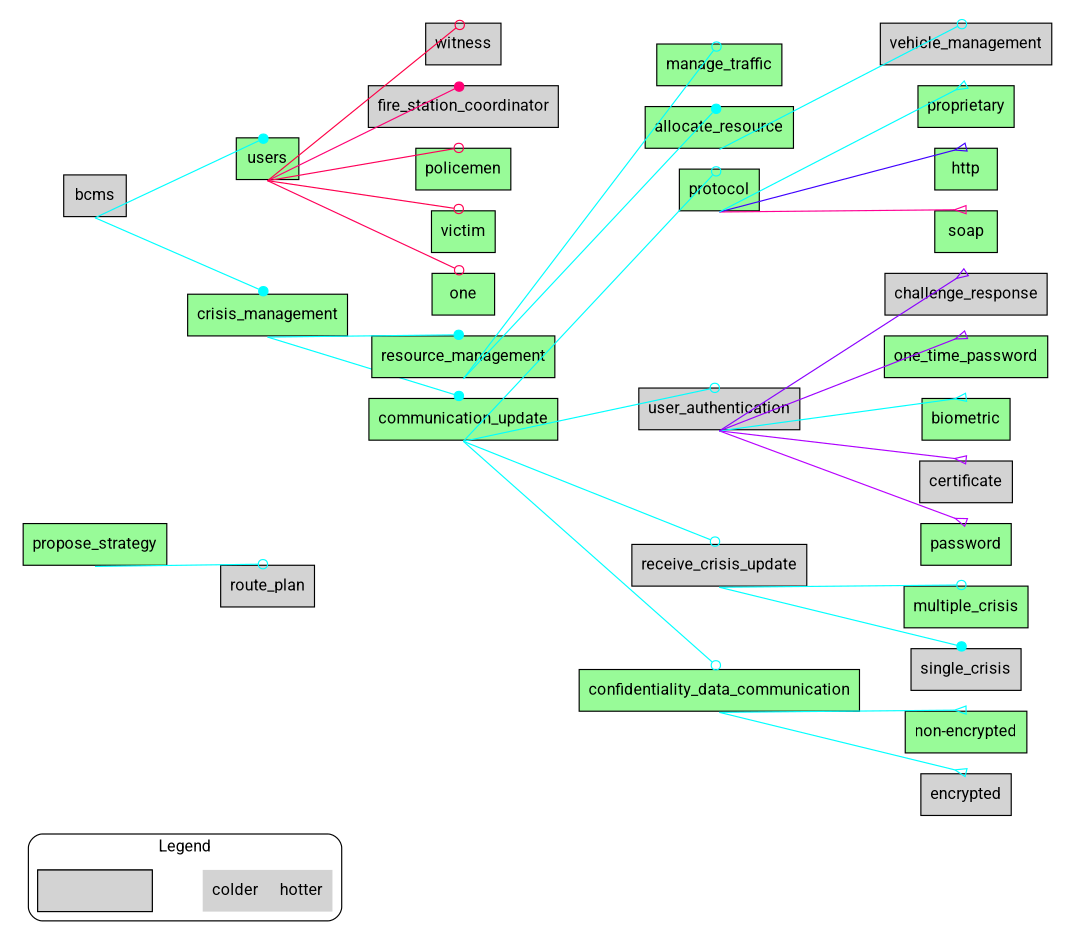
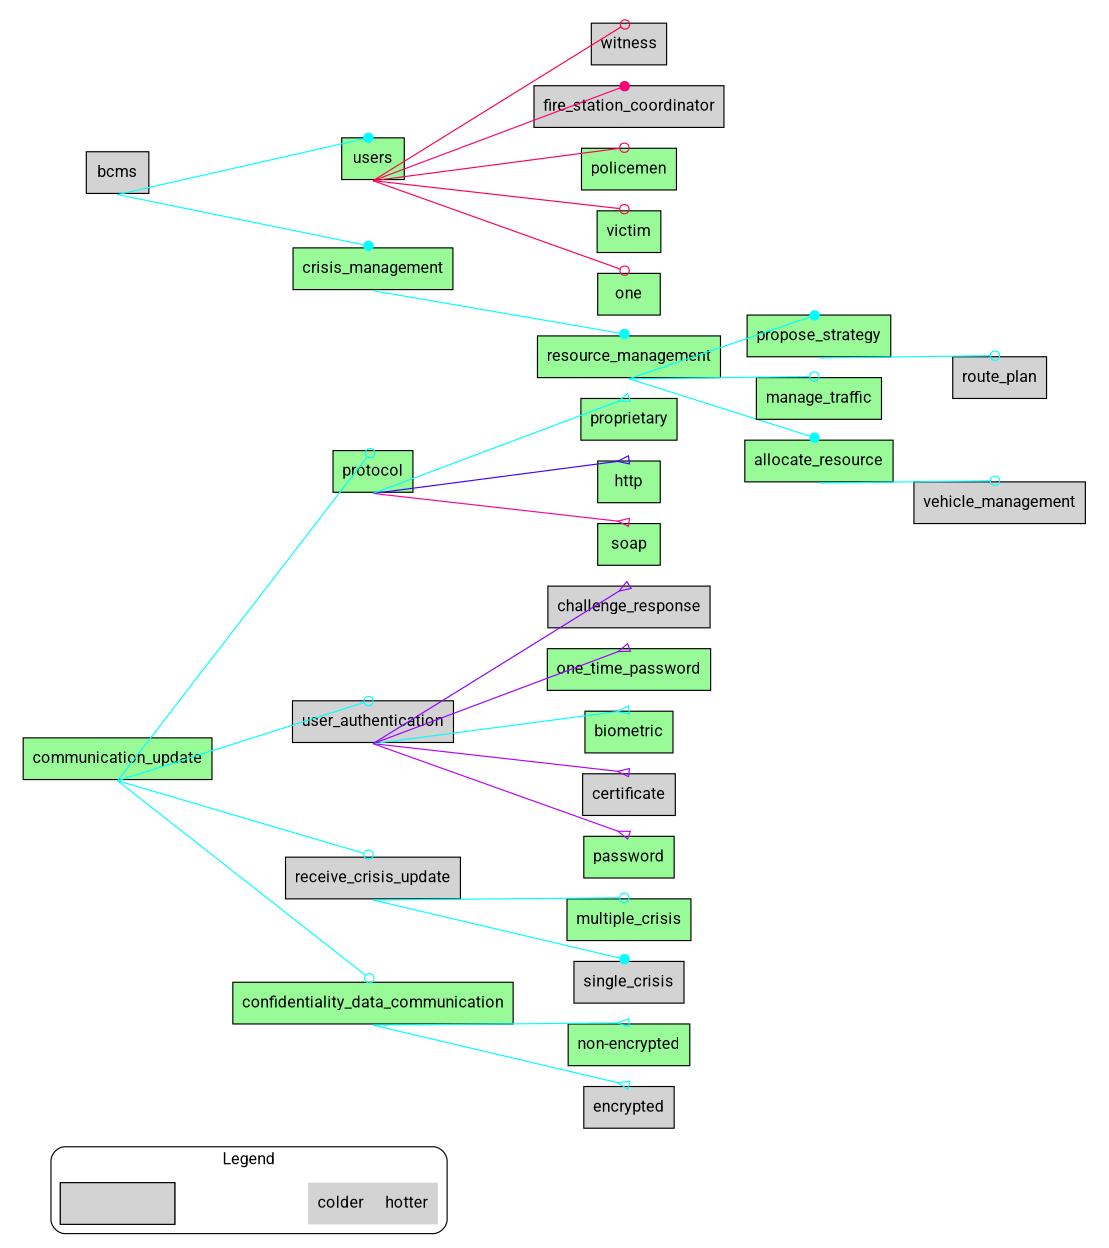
none -> (719, 348)
(361, 366) -> none
